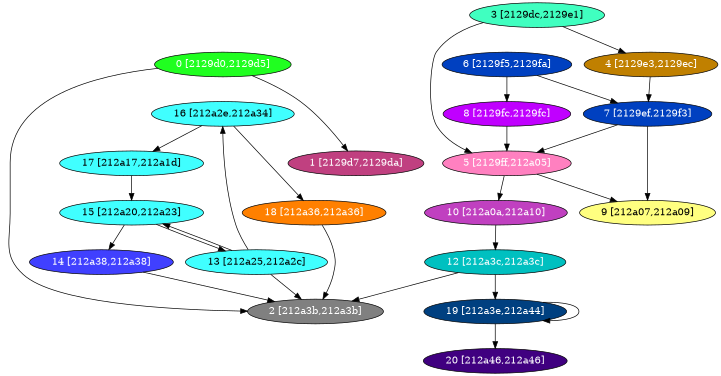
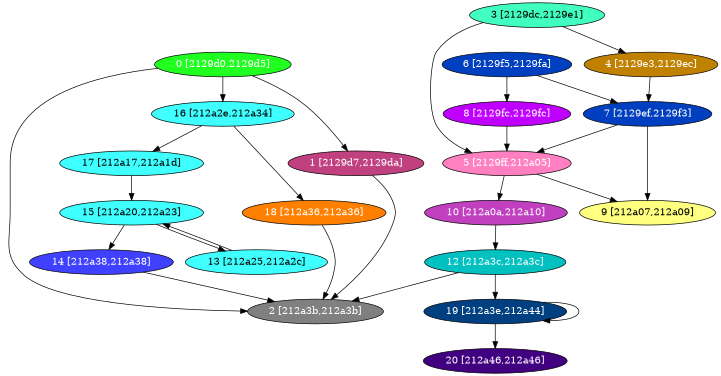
(228, 193) -> (223, 86)
(283, 285) -> (385, 239)
